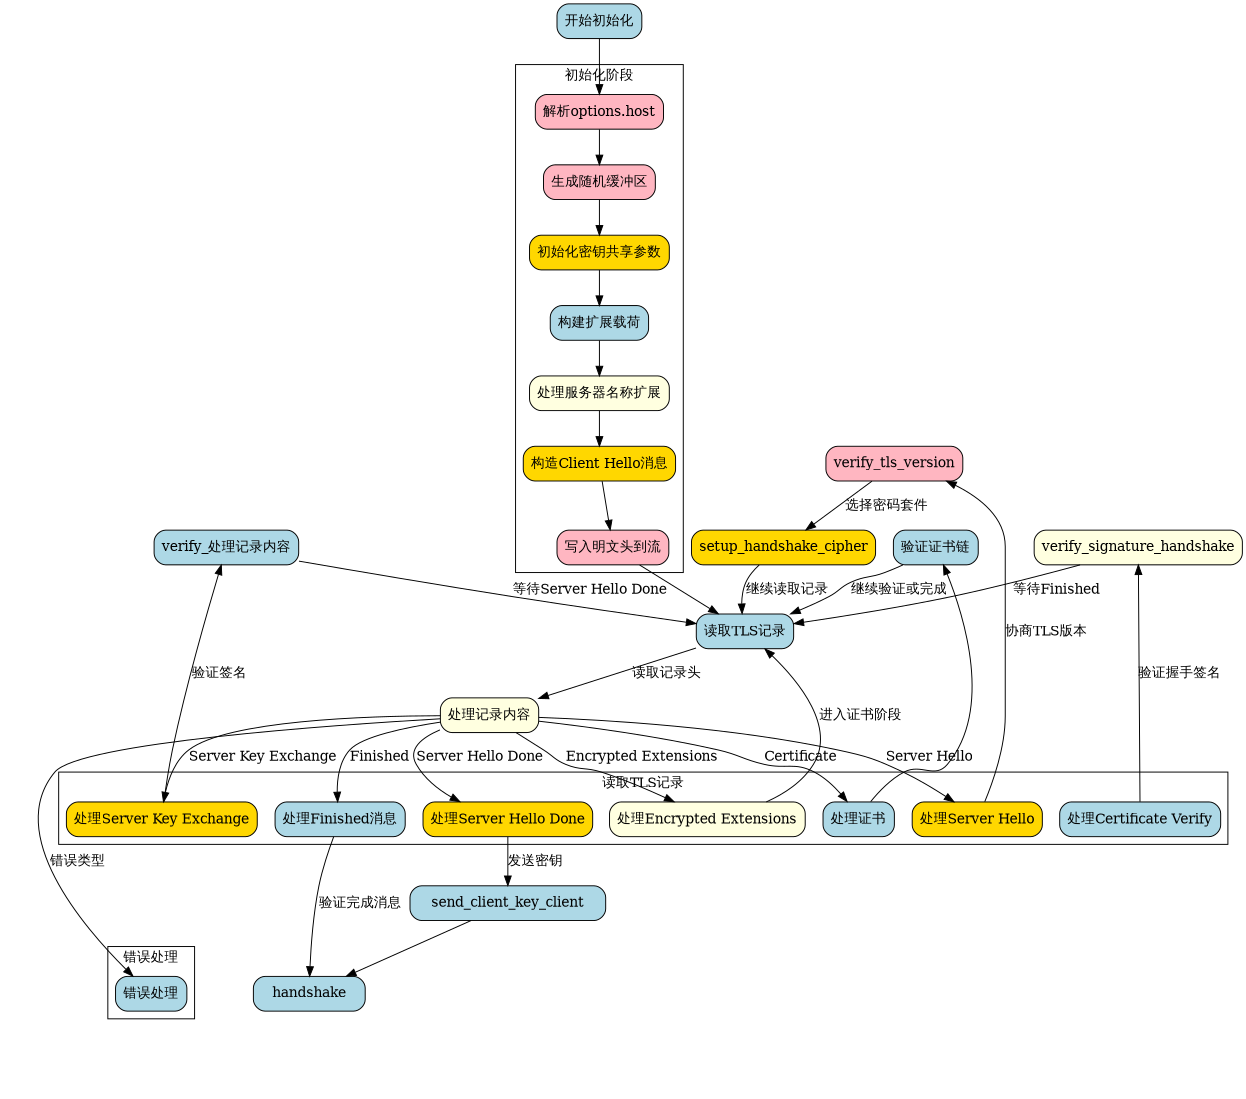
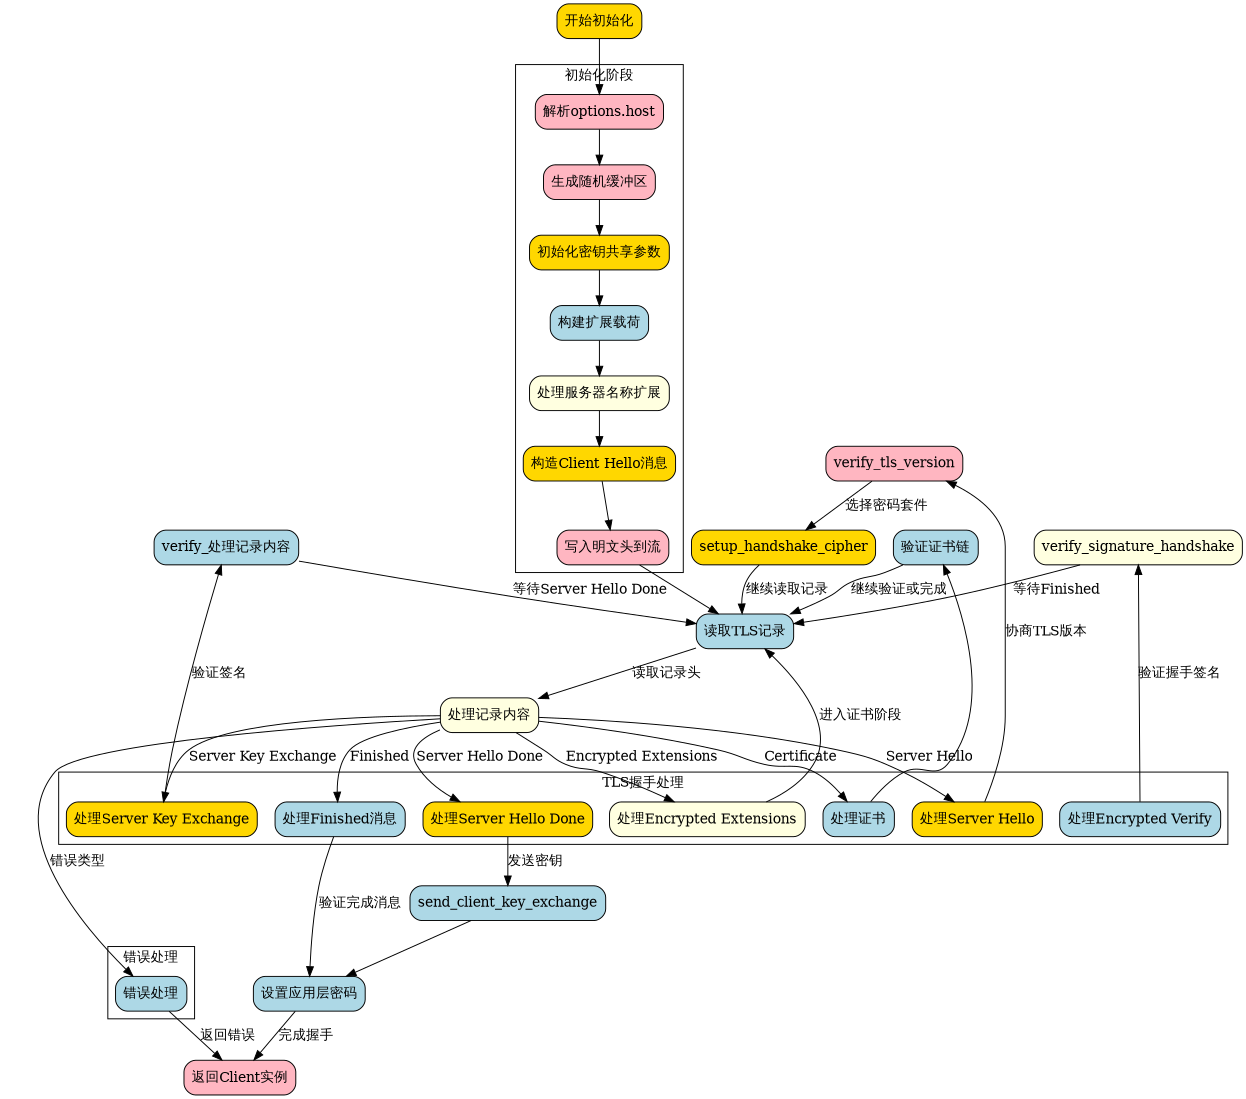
(599, 21) -> (599, 21)
(643, 783) -> (643, 783)
(1140, 819) -> (1140, 819)
(508, 903) -> (508, 903)
(309, 994) -> (309, 994)
none -> (240, 1078)
